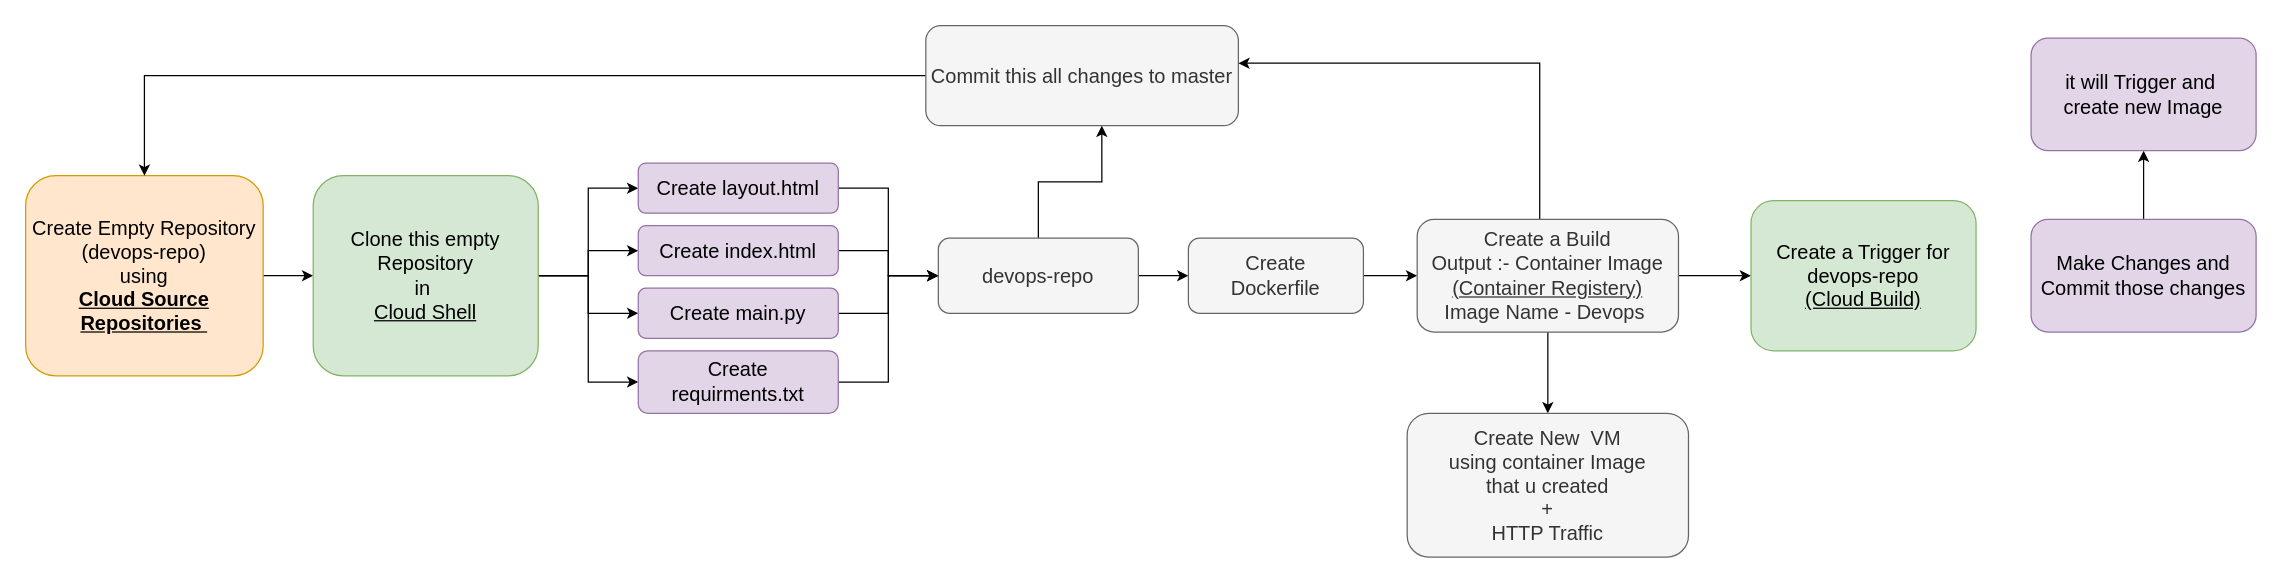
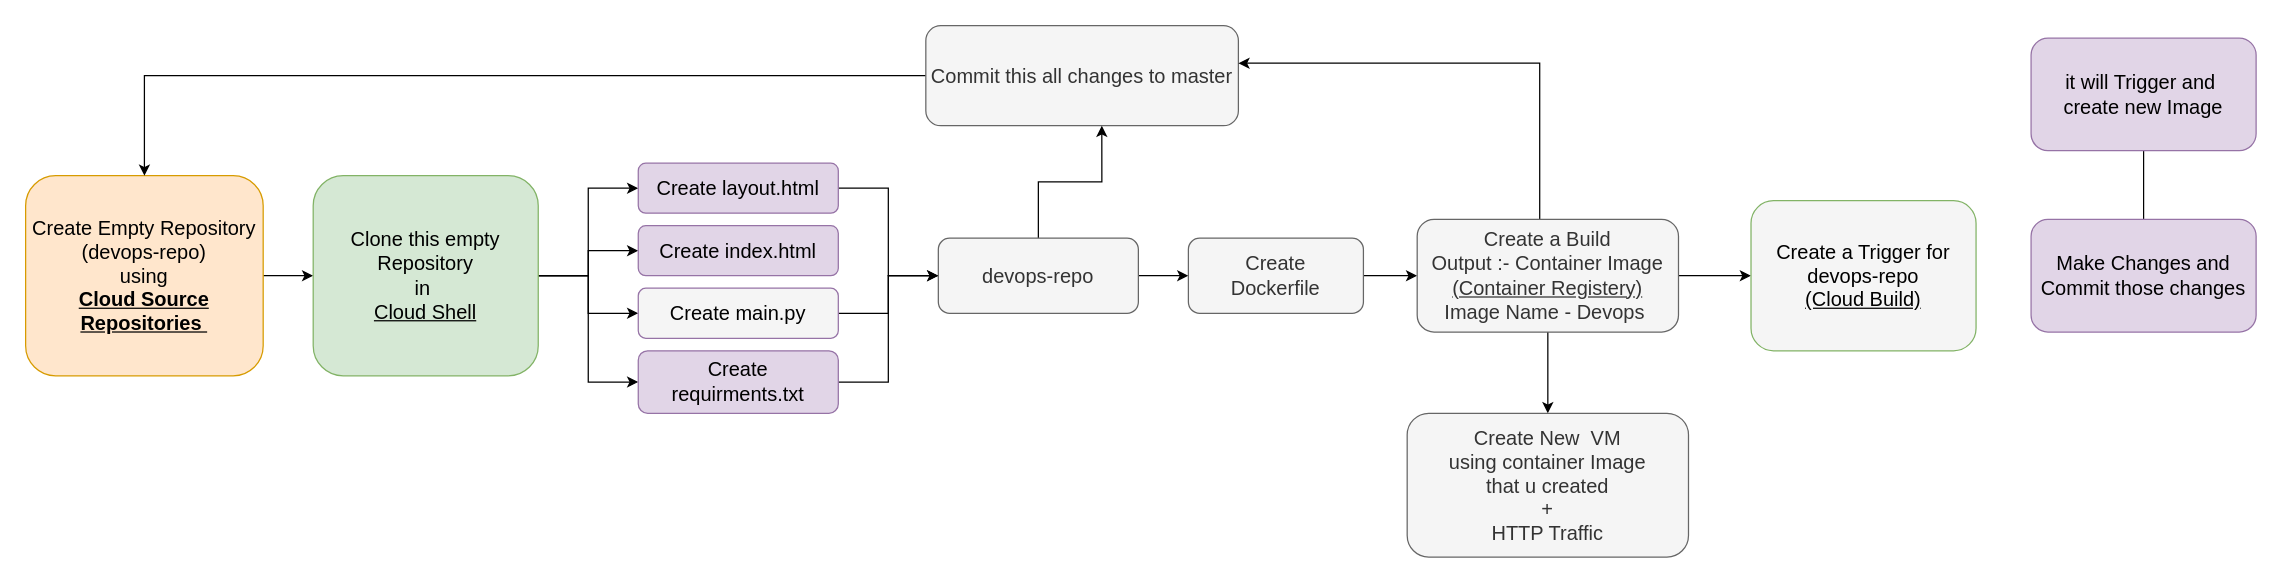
(2143, 160) -> (2143, 156)
(862, 251) -> none
(1863, 276) -> (1863, 276)
(738, 313) -> (738, 313)
